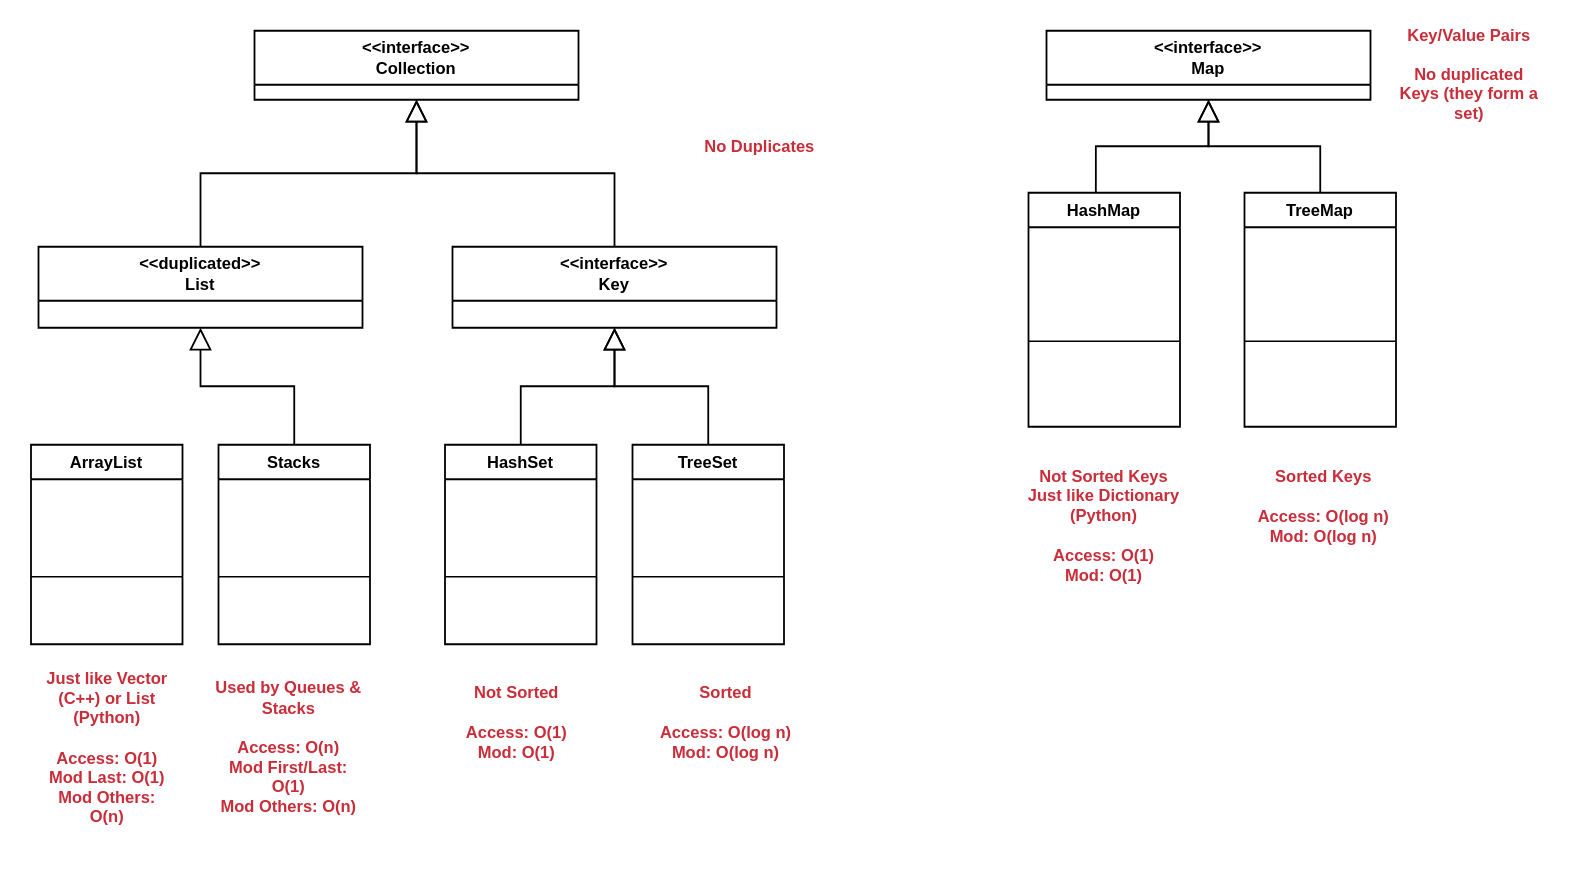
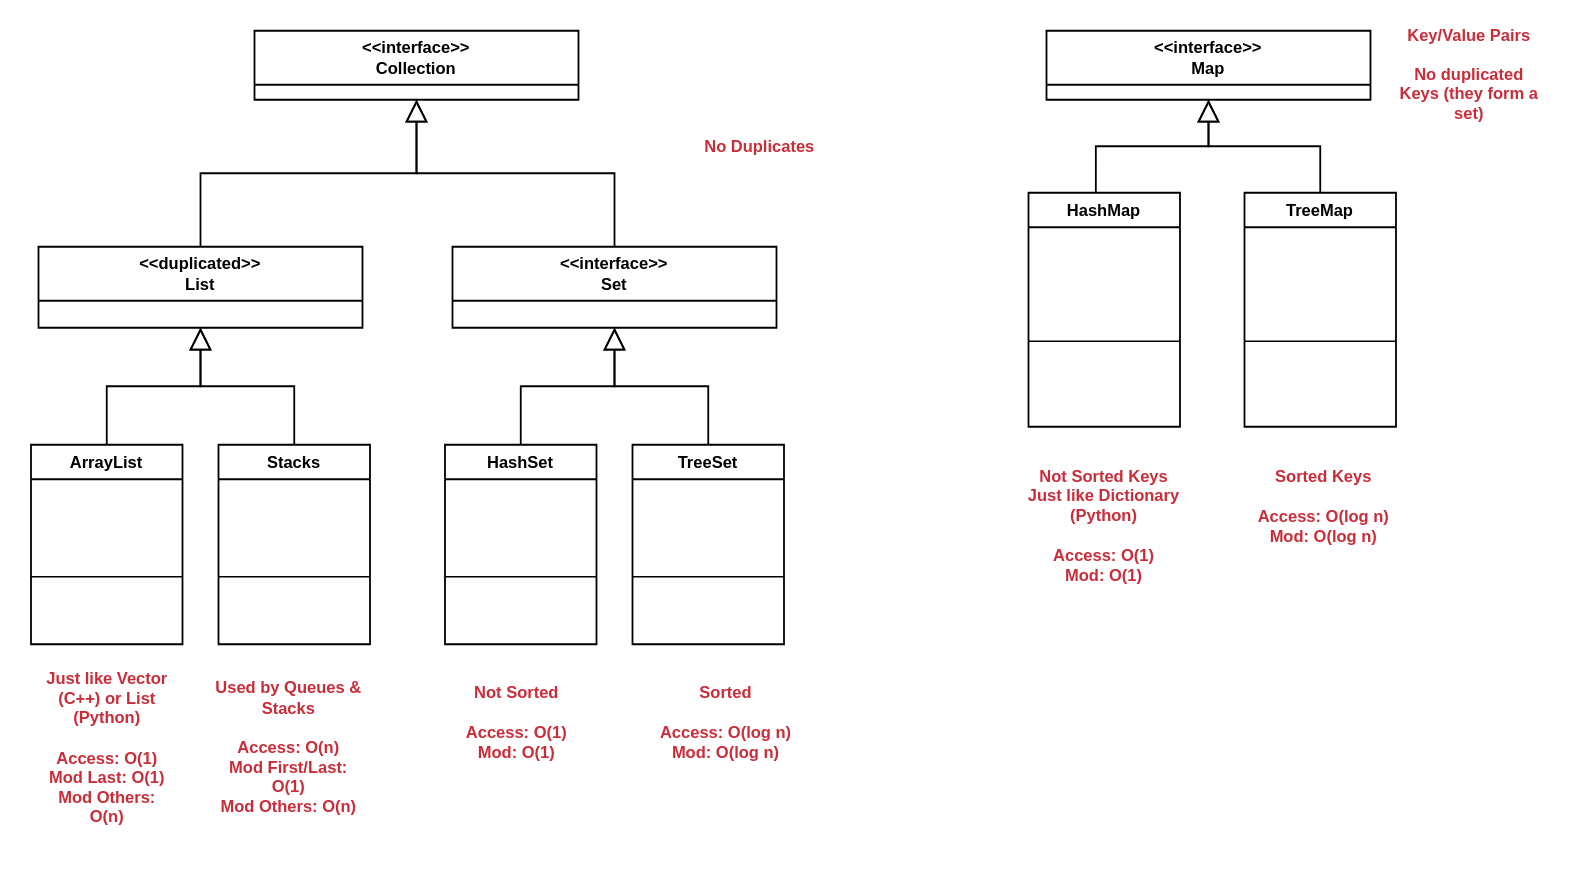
(614, 274) -> (614, 274)
none -> (118, 386)
